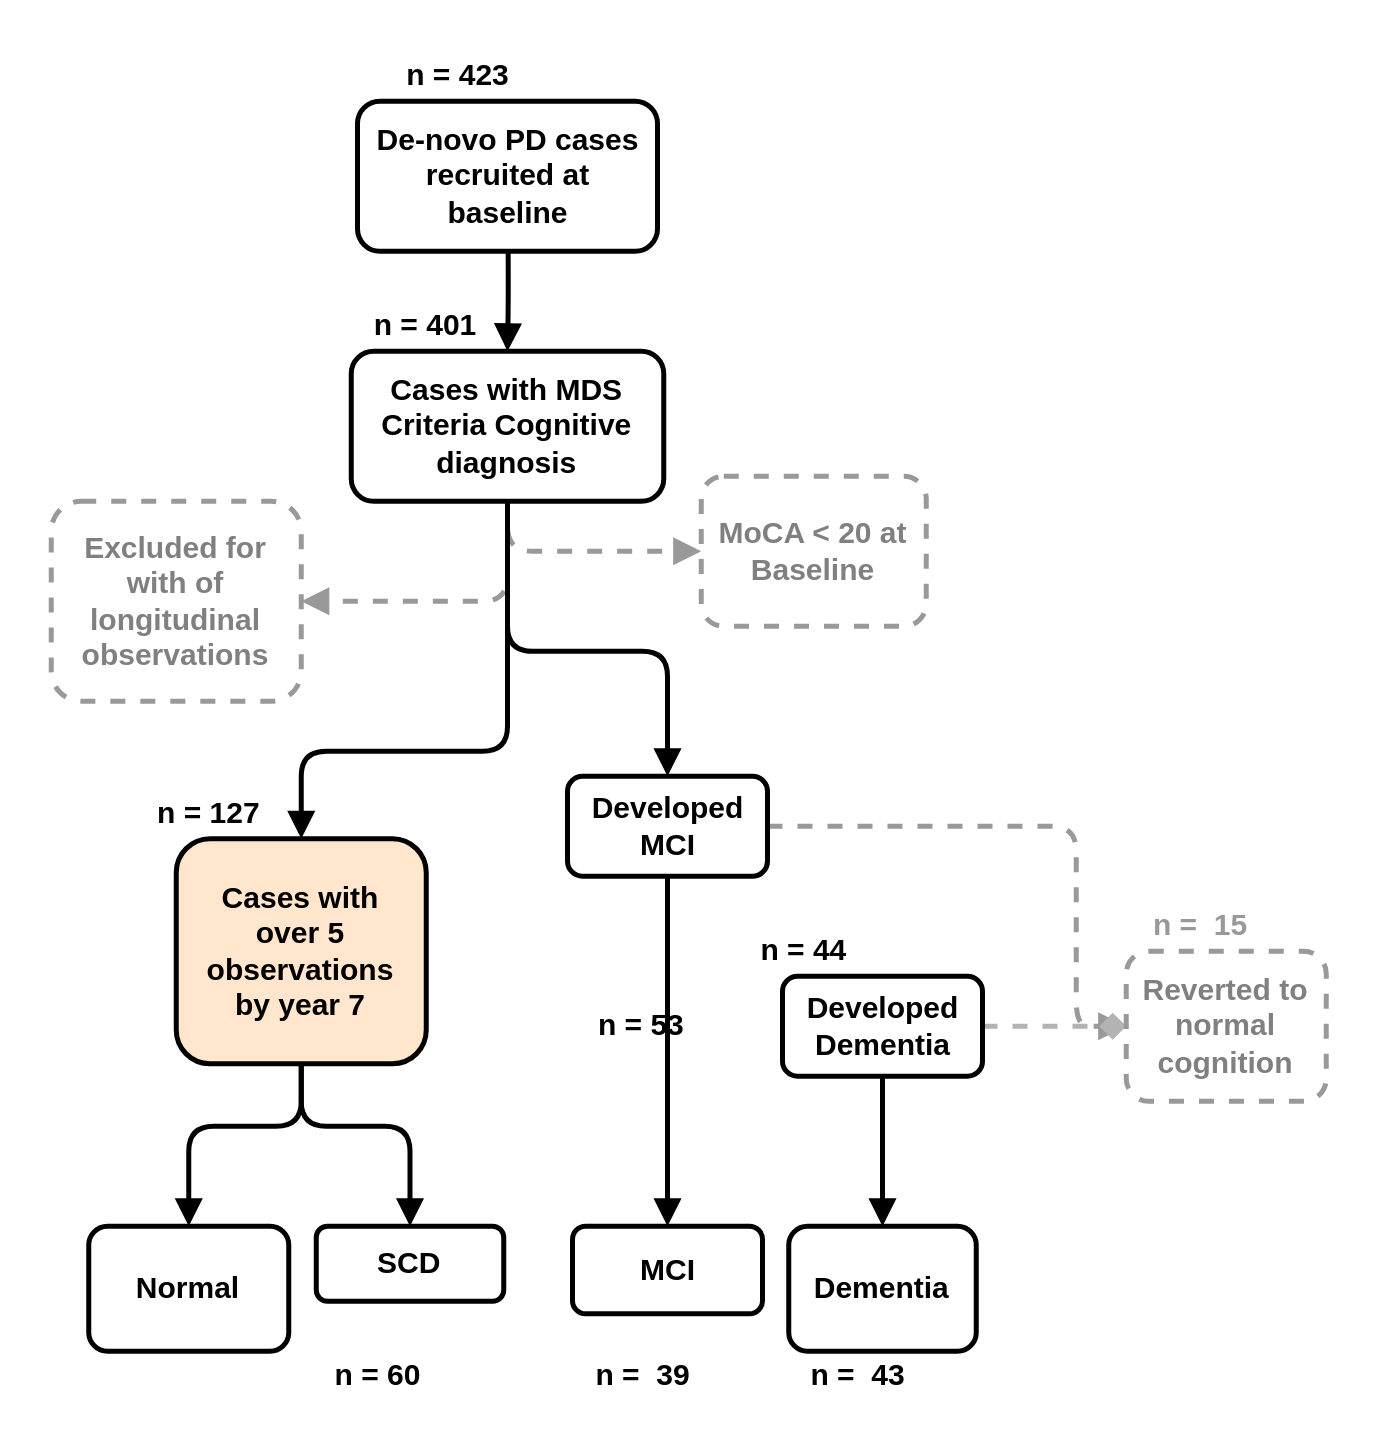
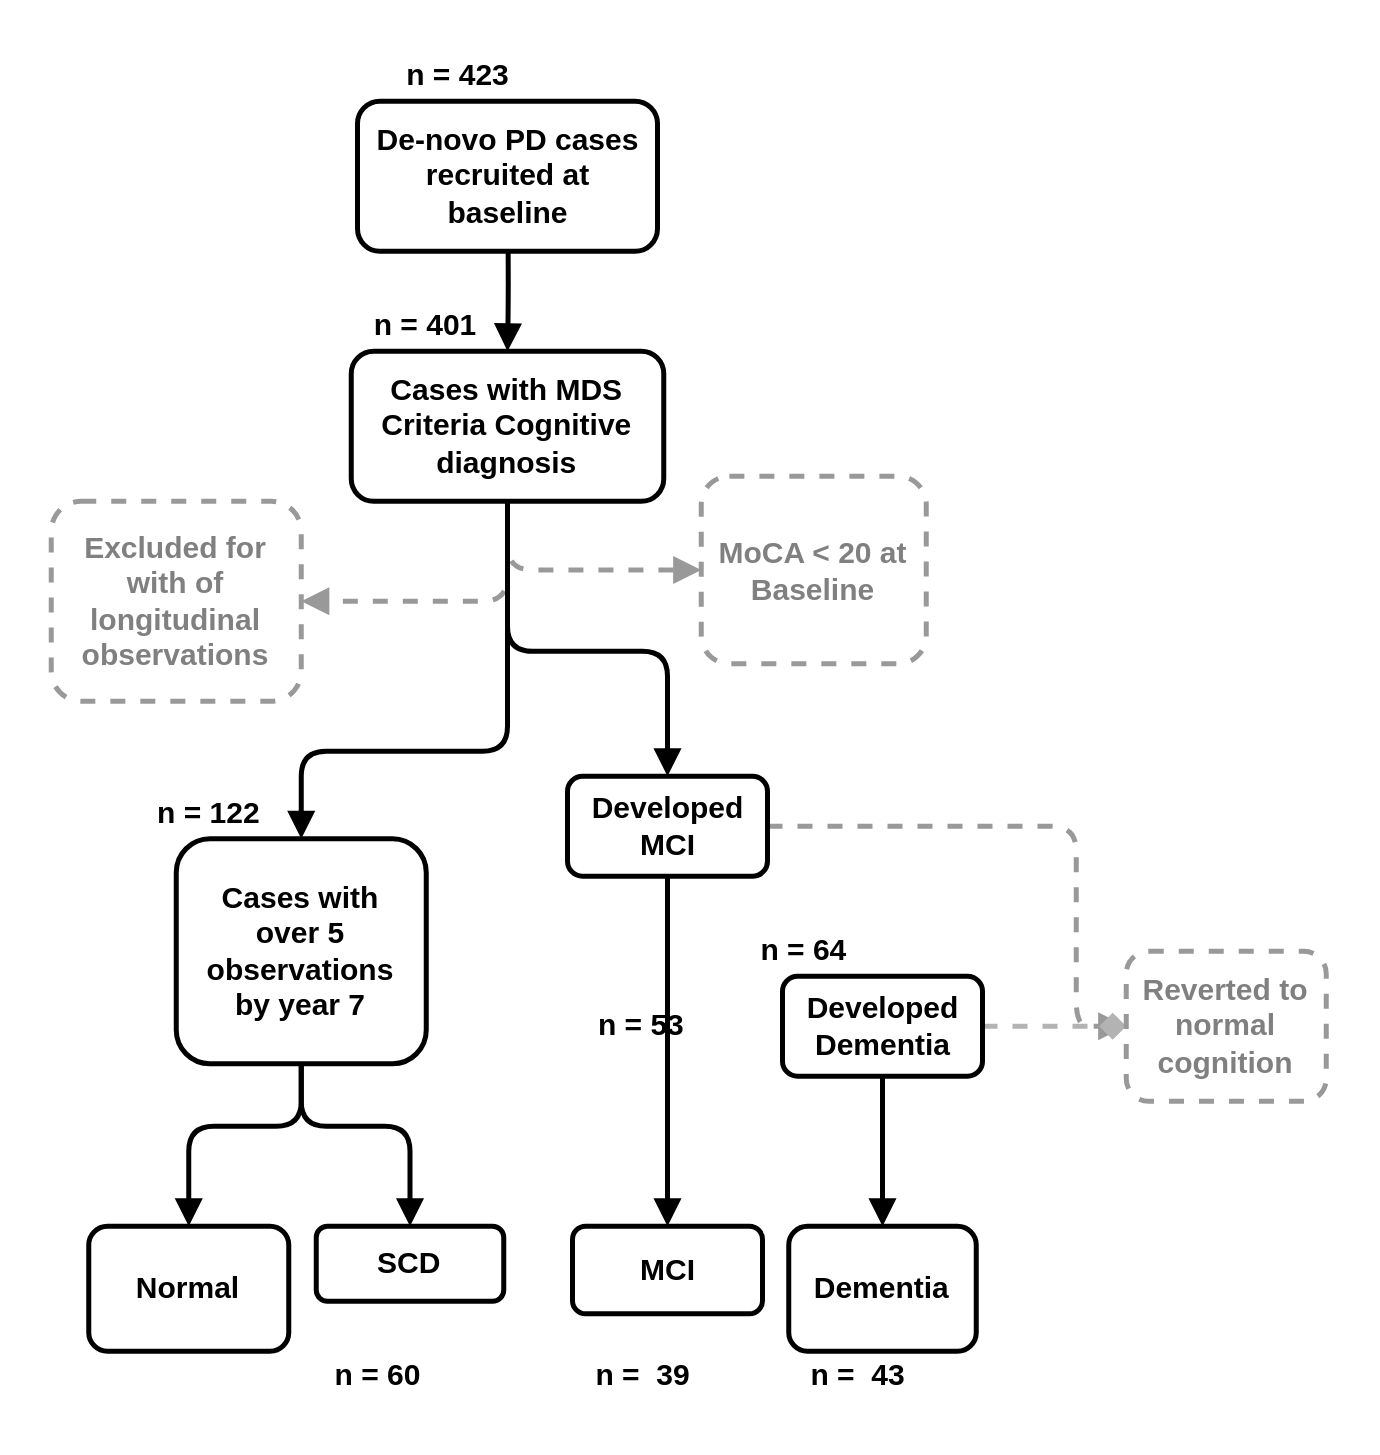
(814, 551) -> (814, 570)
(214, 814) -> (214, 814)
(1201, 926) -> none
(301, 951) -> (301, 951)
(809, 951) -> (809, 951)
